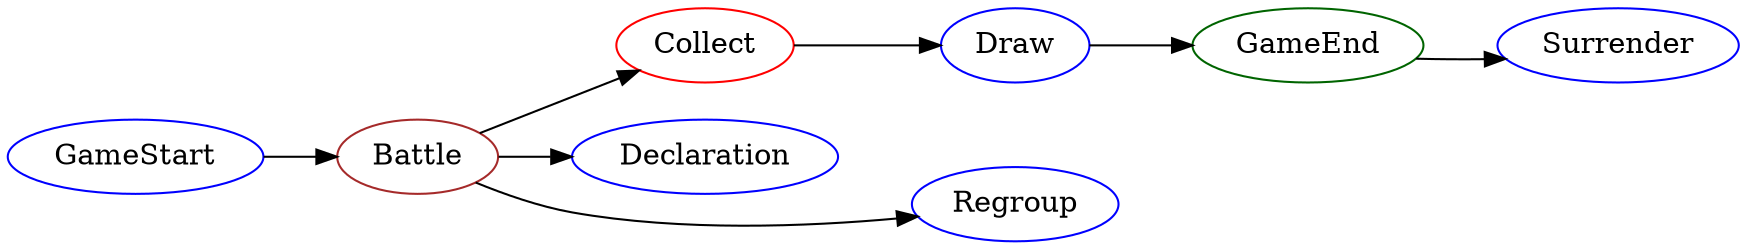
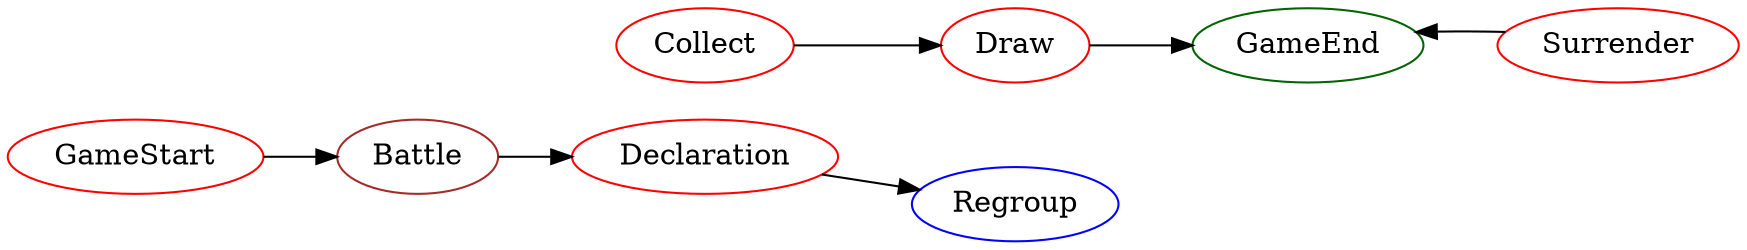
(1015, 45) -> (1015, 45)
(1618, 45) -> (1618, 45)
(1450, 59) -> (1471, 31)
(550, 106) -> none
(136, 157) -> (136, 157)
(705, 157) -> (705, 157)
(684, 224) -> (860, 181)
